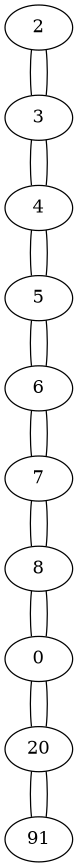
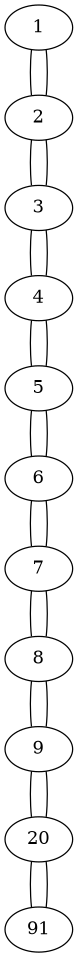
none -> (39, 28)
(39, 659) -> (39, 749)
